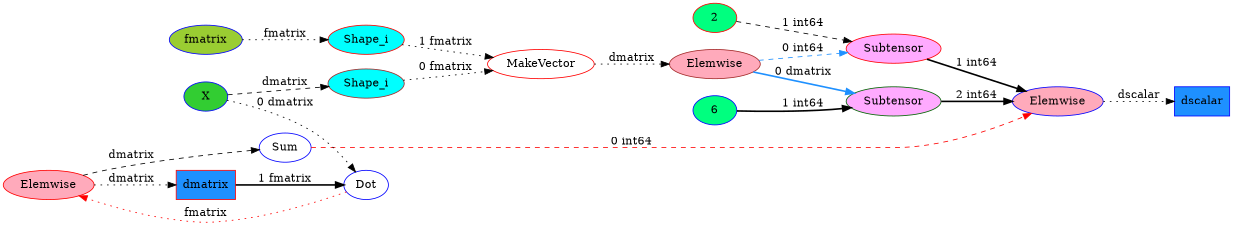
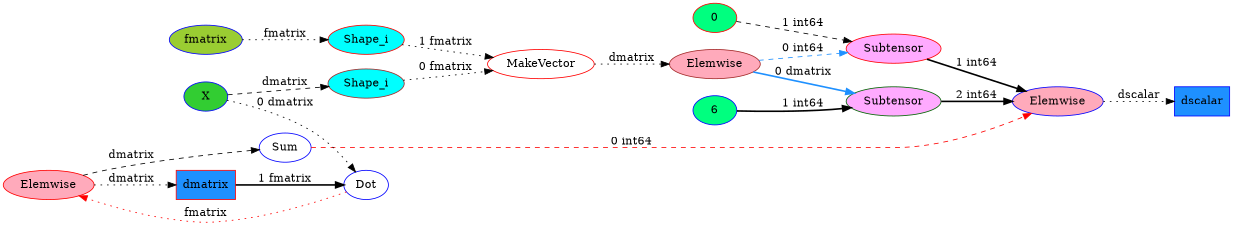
(715, 18) -> (715, 18)
